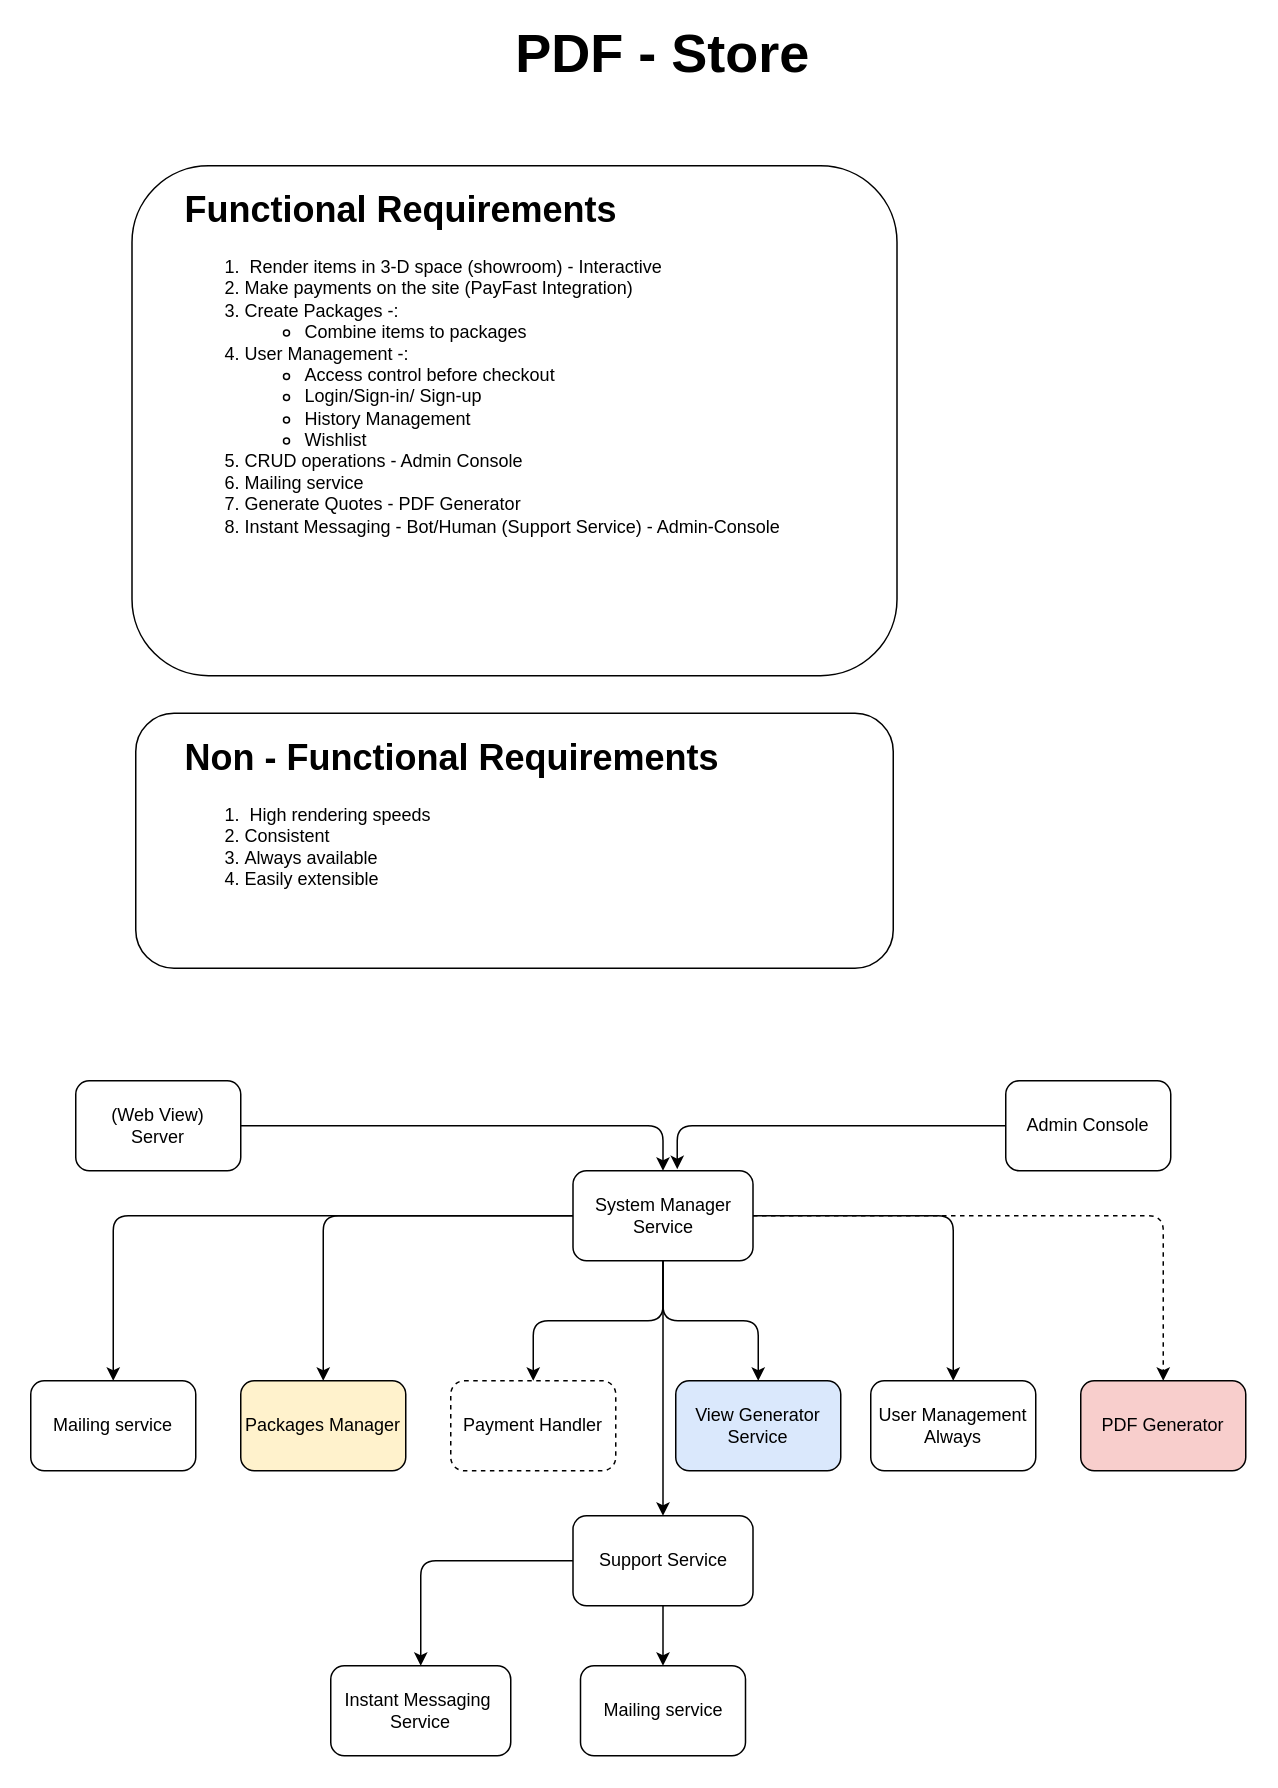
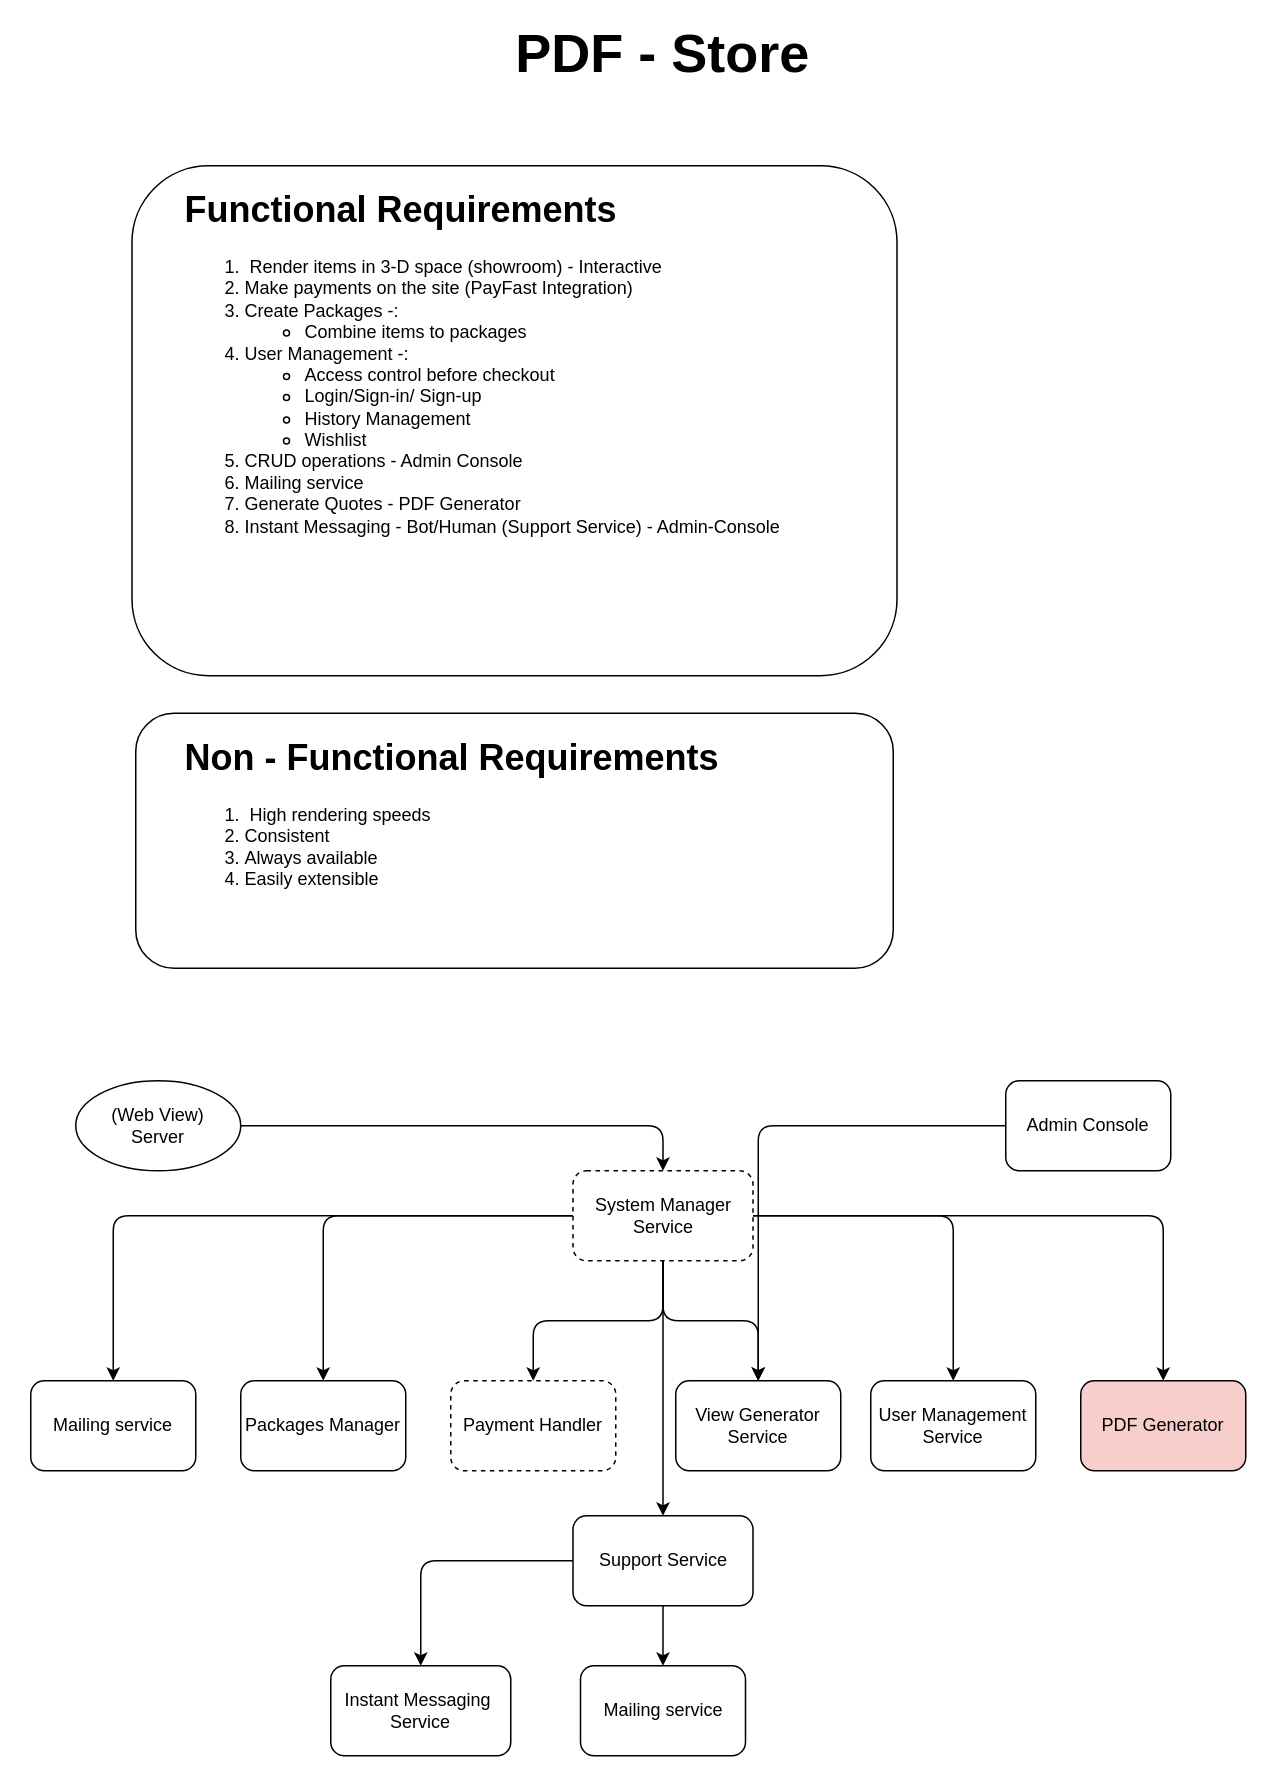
(158, 1126) -> (158, 1126)
(712, 1126) -> (758, 1225)
(663, 1216) -> (663, 1216)
(1127, 1216) -> (1127, 1216)
(323, 1426) -> (323, 1426)
(758, 1426) -> (758, 1426)
(953, 1426) -> (953, 1426)
